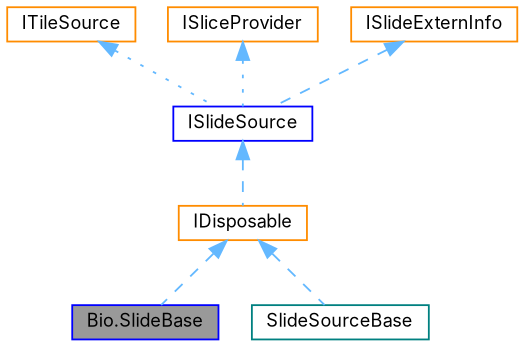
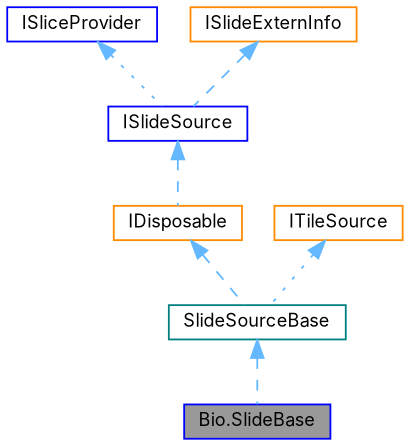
(243, 24) -> (82, 24)
(165, 78) -> (292, 280)
(187, 279) -> (257, 381)
